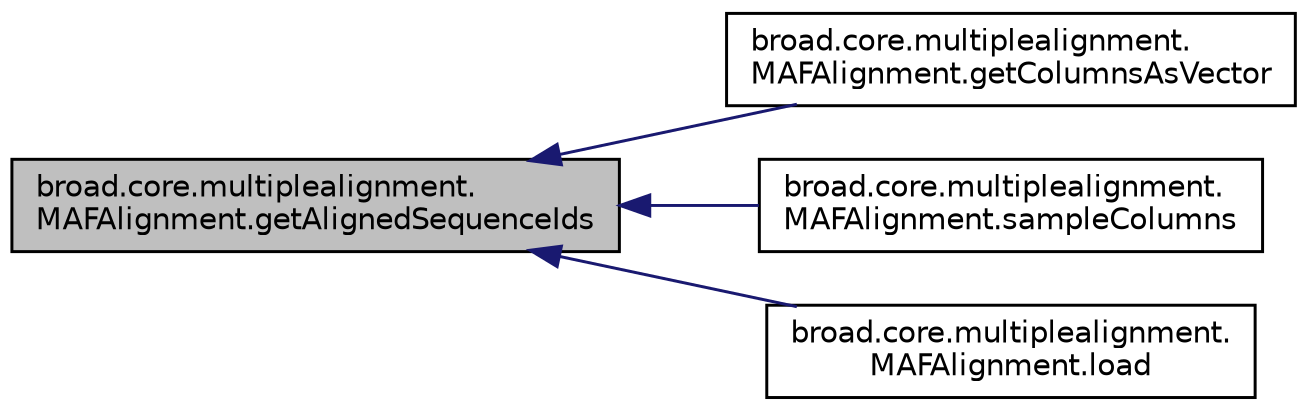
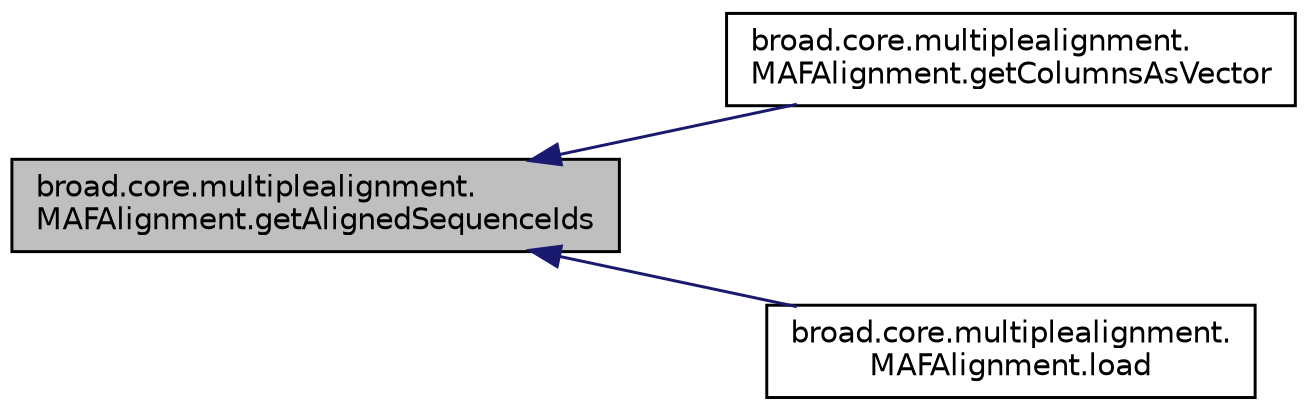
(1011, 205) -> none
